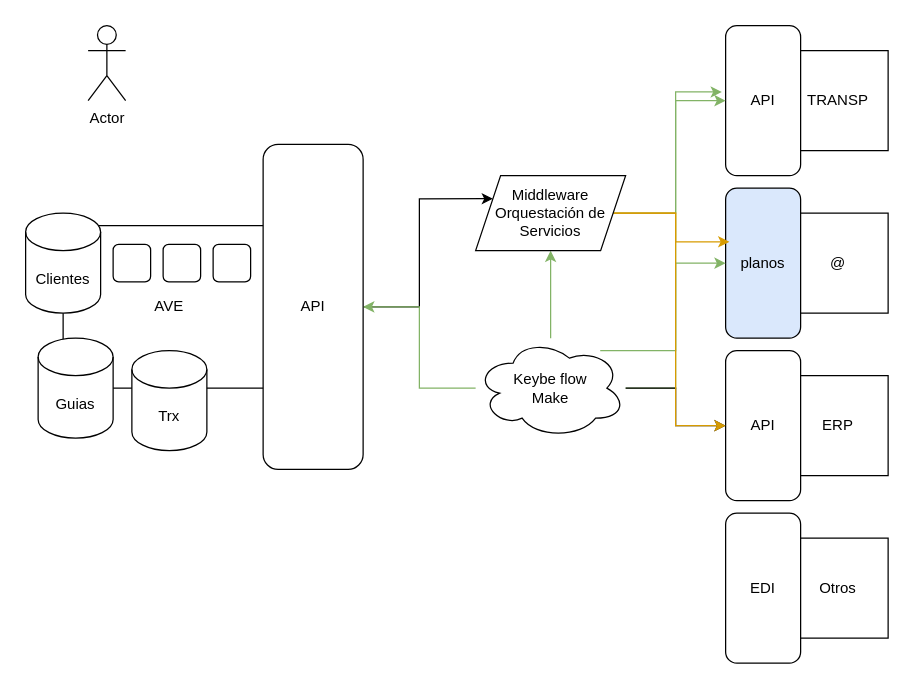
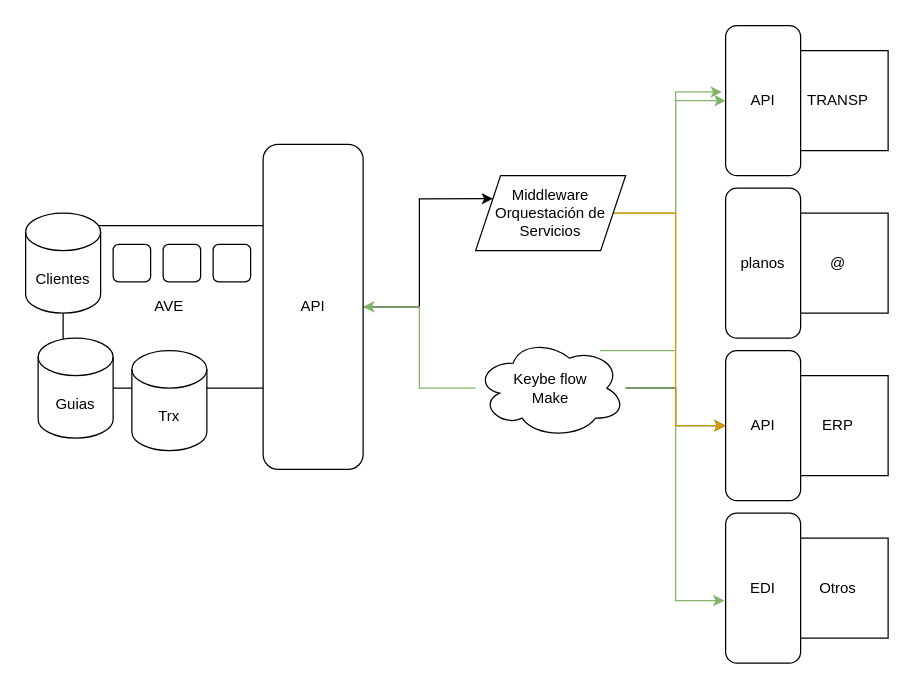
(107, 63) -> none
(699, 242) -> none
(698, 263) -> none
(763, 263) -> (763, 263)
(551, 299) -> (676, 534)
